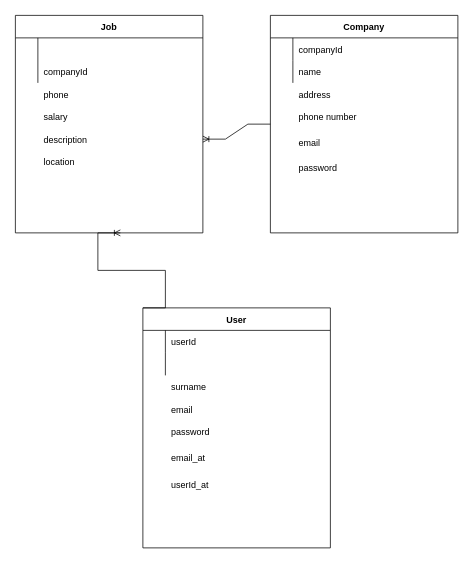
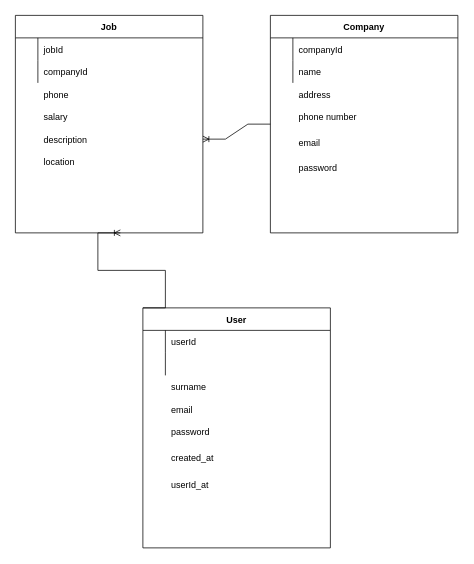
none -> (120, 49)
(189, 458) -> (196, 458)
